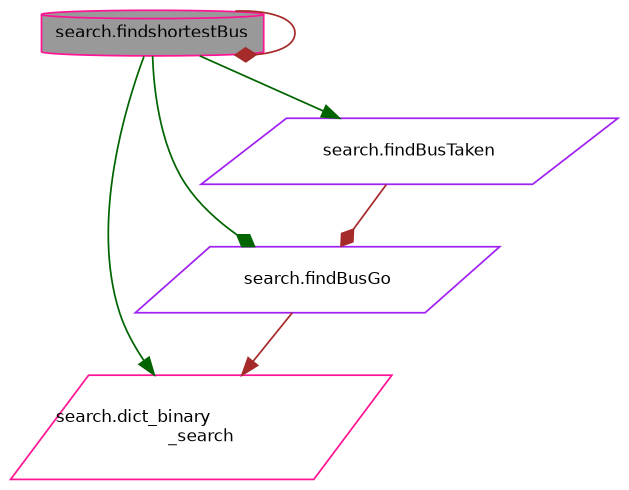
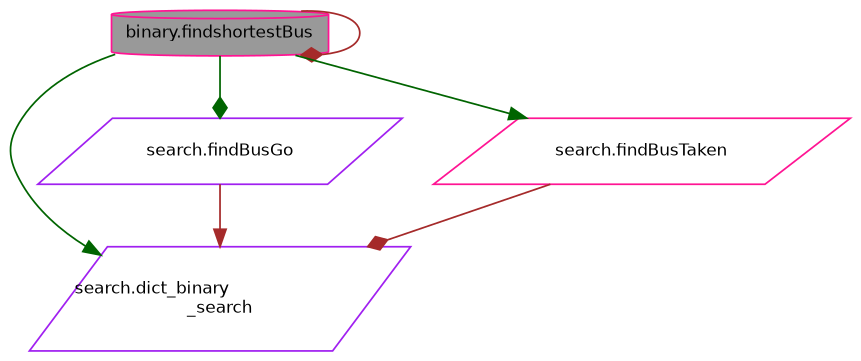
(153, 33) -> (220, 33)
(410, 151) -> (642, 151)
(370, 207) -> (469, 212)
(201, 427) -> (220, 299)
